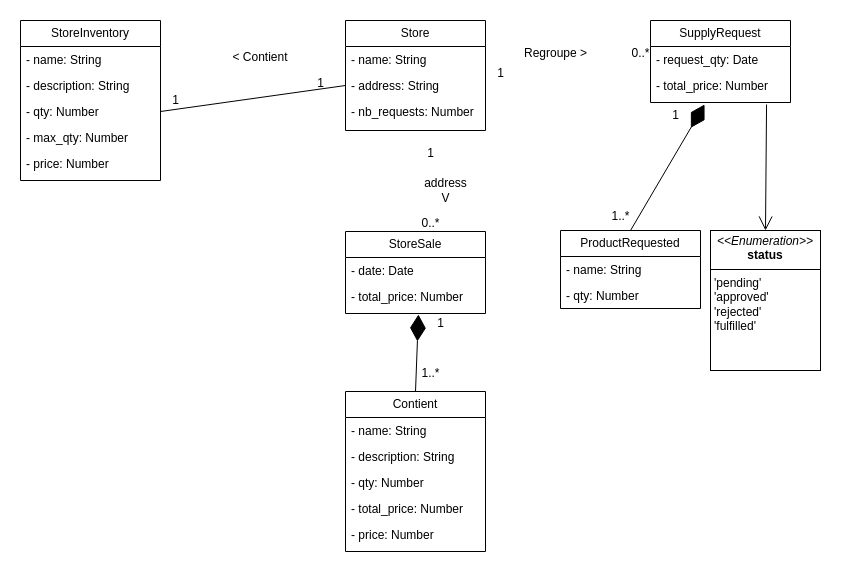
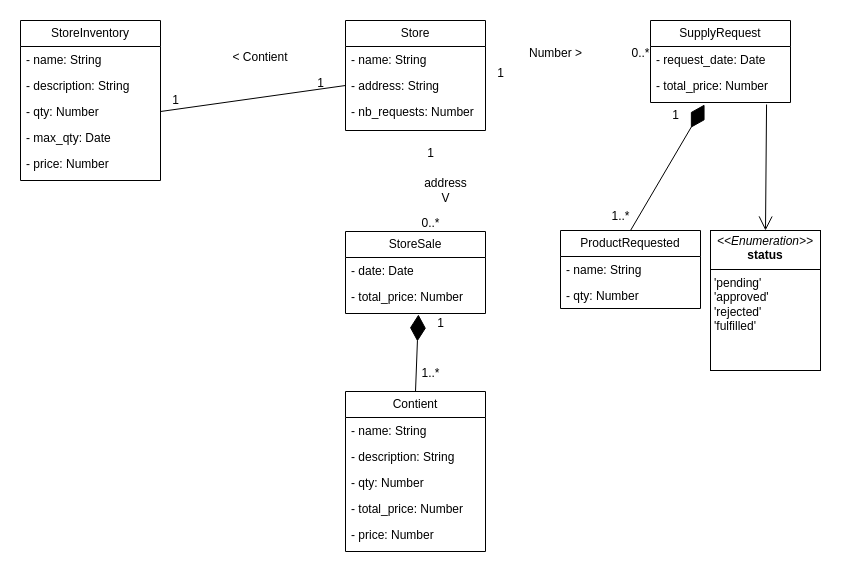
(556, 54) -> (556, 54)
(716, 61) -> (719, 61)
(79, 139) -> (72, 139)
